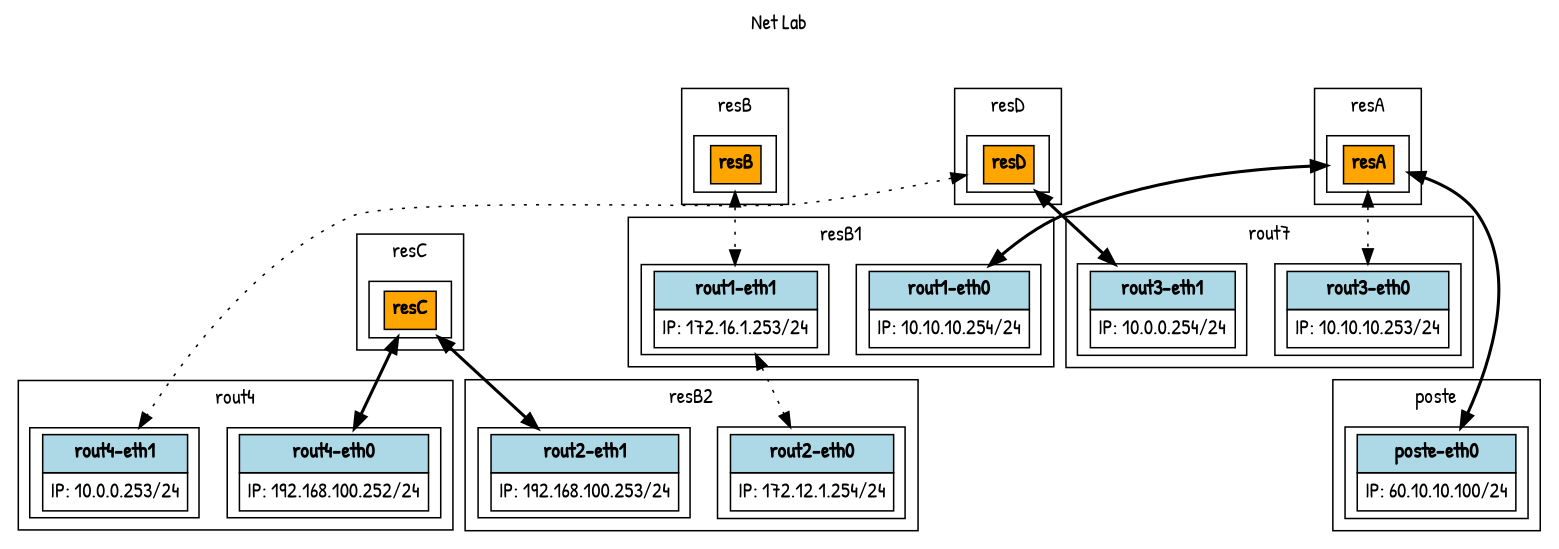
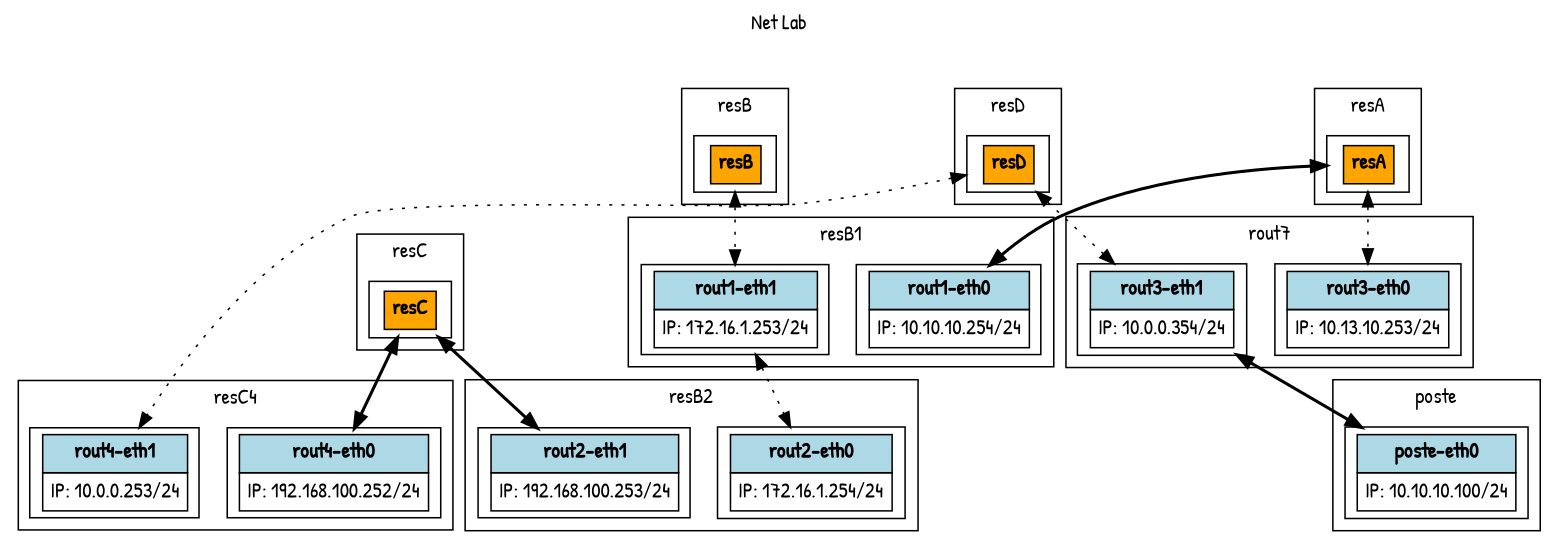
(1075, 228) -> (1075, 228)
(1498, 281) -> (1299, 391)
(1163, 328) -> (1162, 328)
(1368, 328) -> (1368, 328)
(236, 398) -> (236, 398)
(812, 491) -> (811, 491)
(1437, 491) -> (1437, 491)
